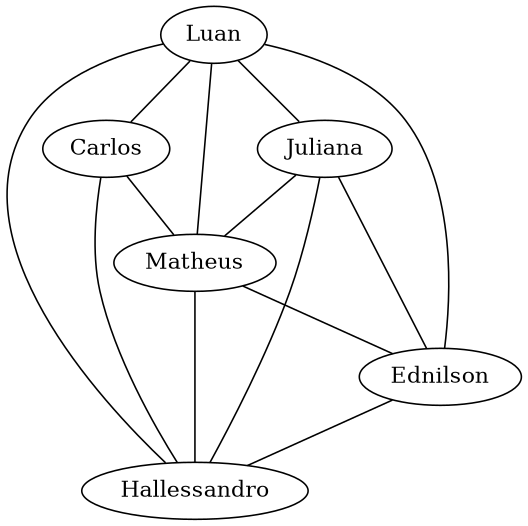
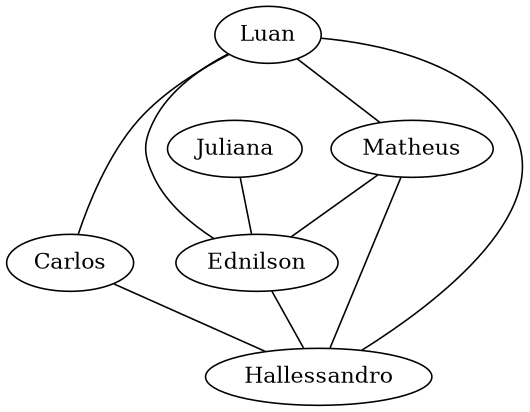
(269, 91) -> none
(260, 205) -> none
(150, 206) -> none
(277, 324) -> none
